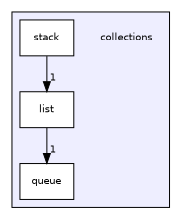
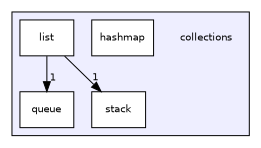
none -> (123, 38)
(47, 69) -> (79, 70)
